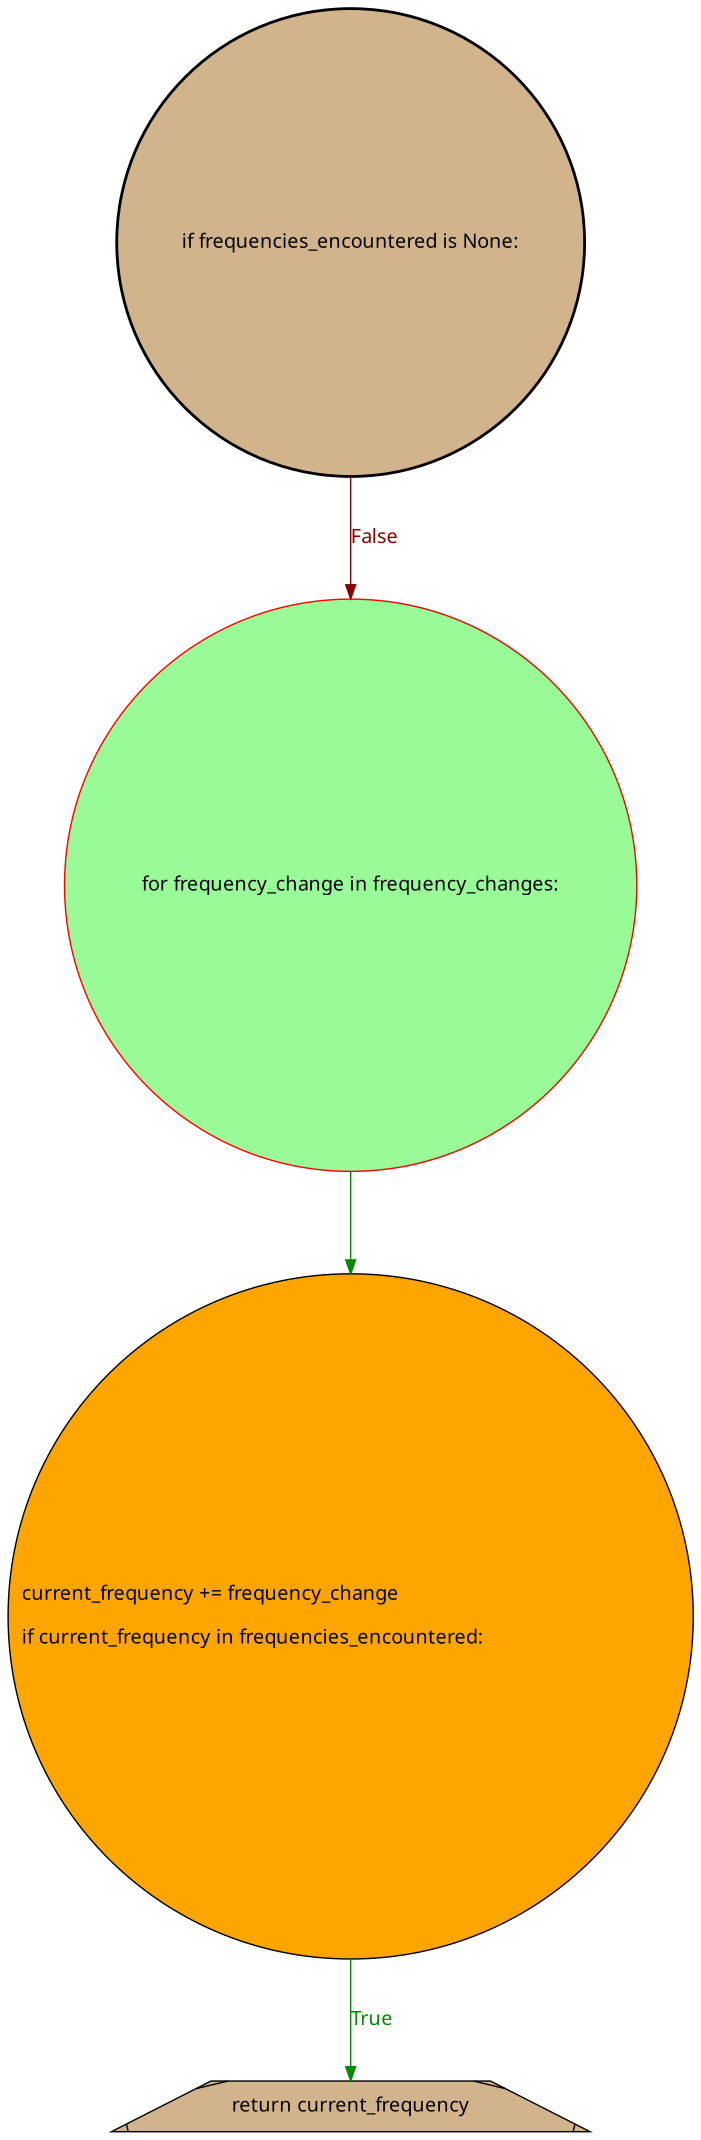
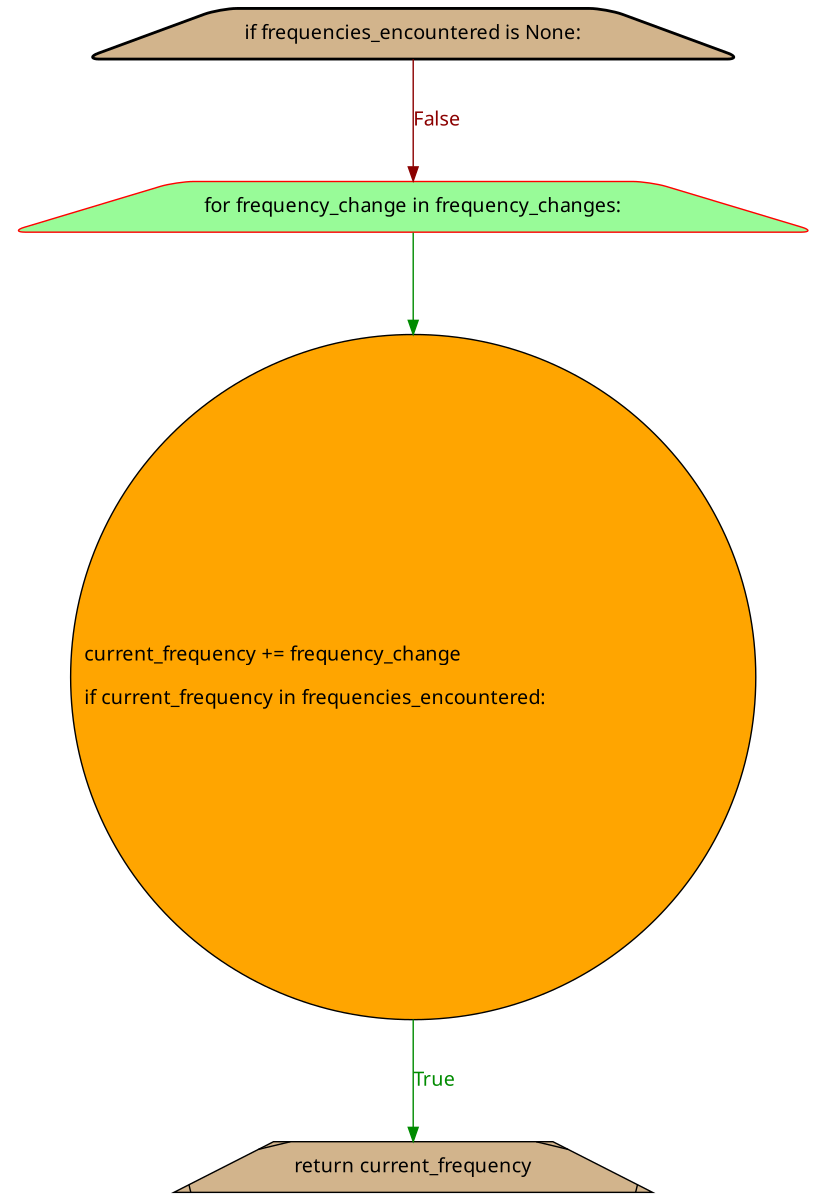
(351, 243) -> (413, 34)
(351, 885) -> (413, 207)
